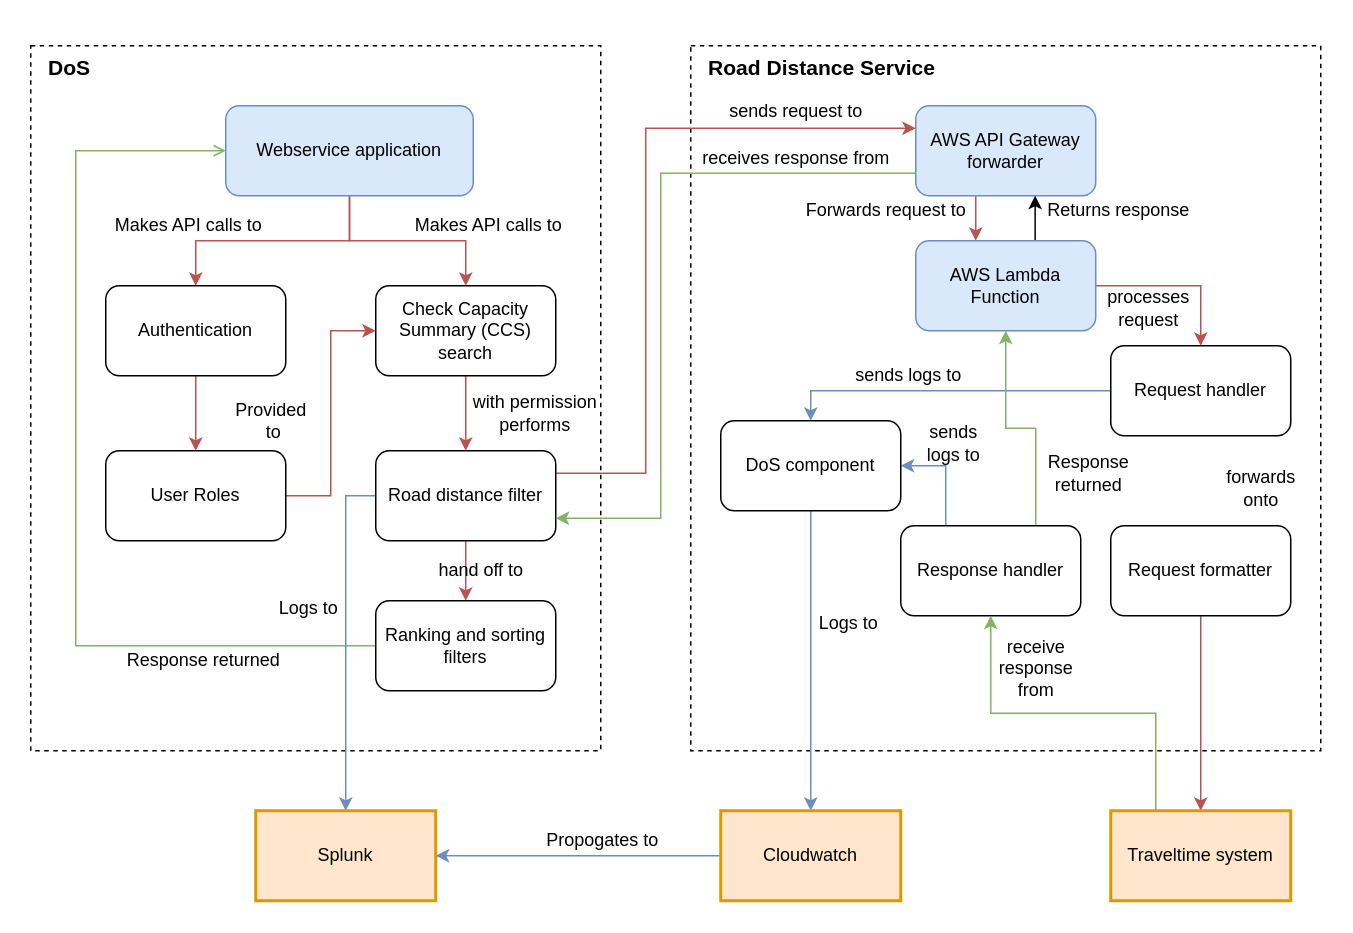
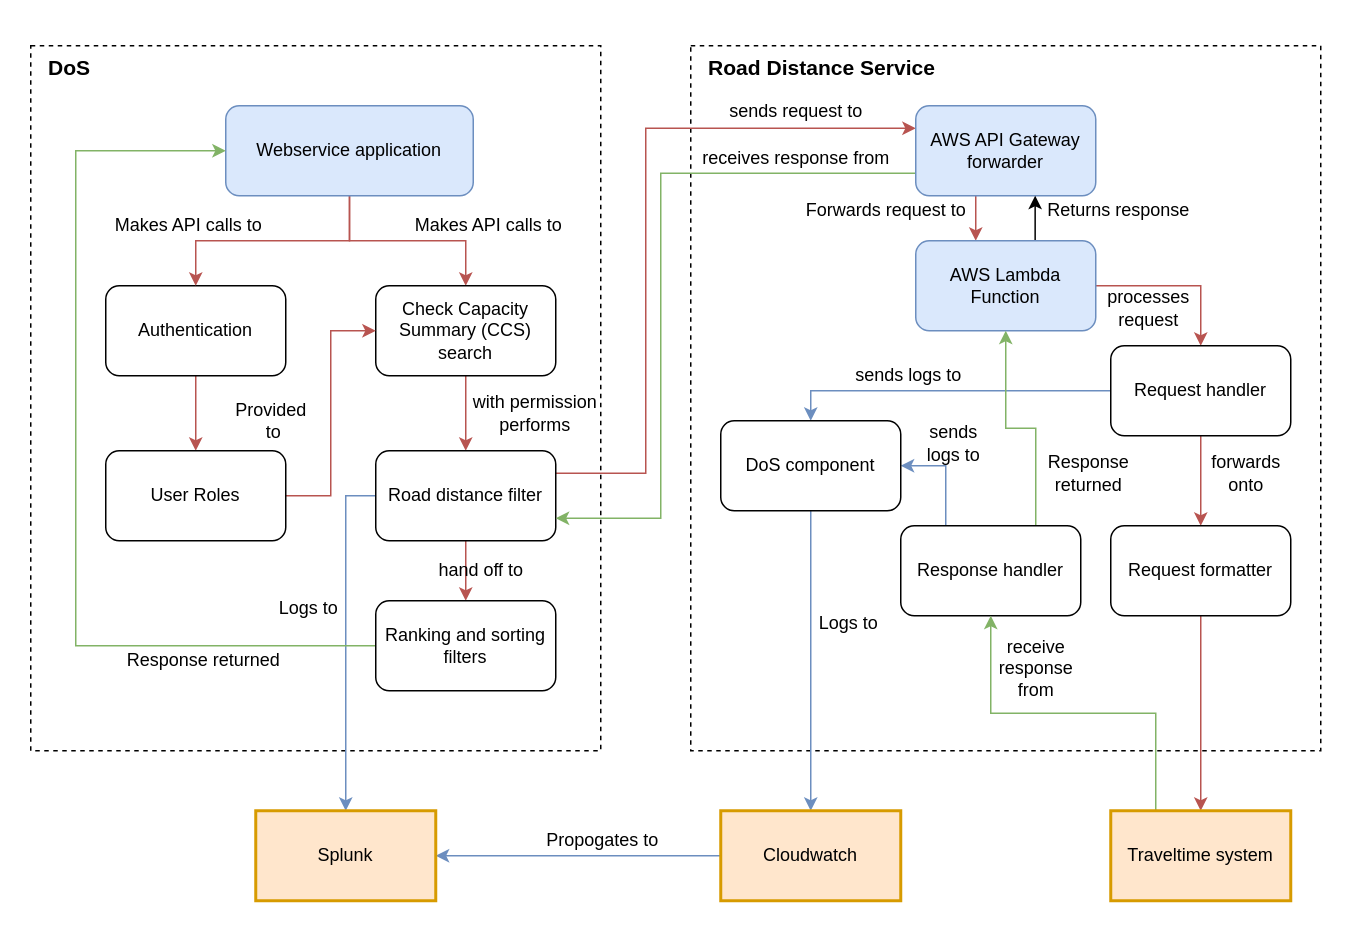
(216, 151) -> (214, 151)
none -> (1201, 476)
(1261, 488) -> (1246, 473)
